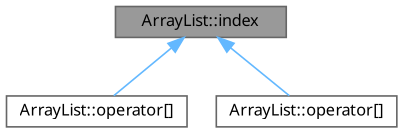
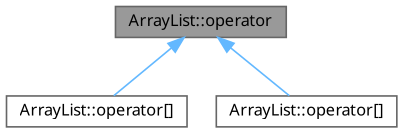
(201, 22) -> (201, 22)
